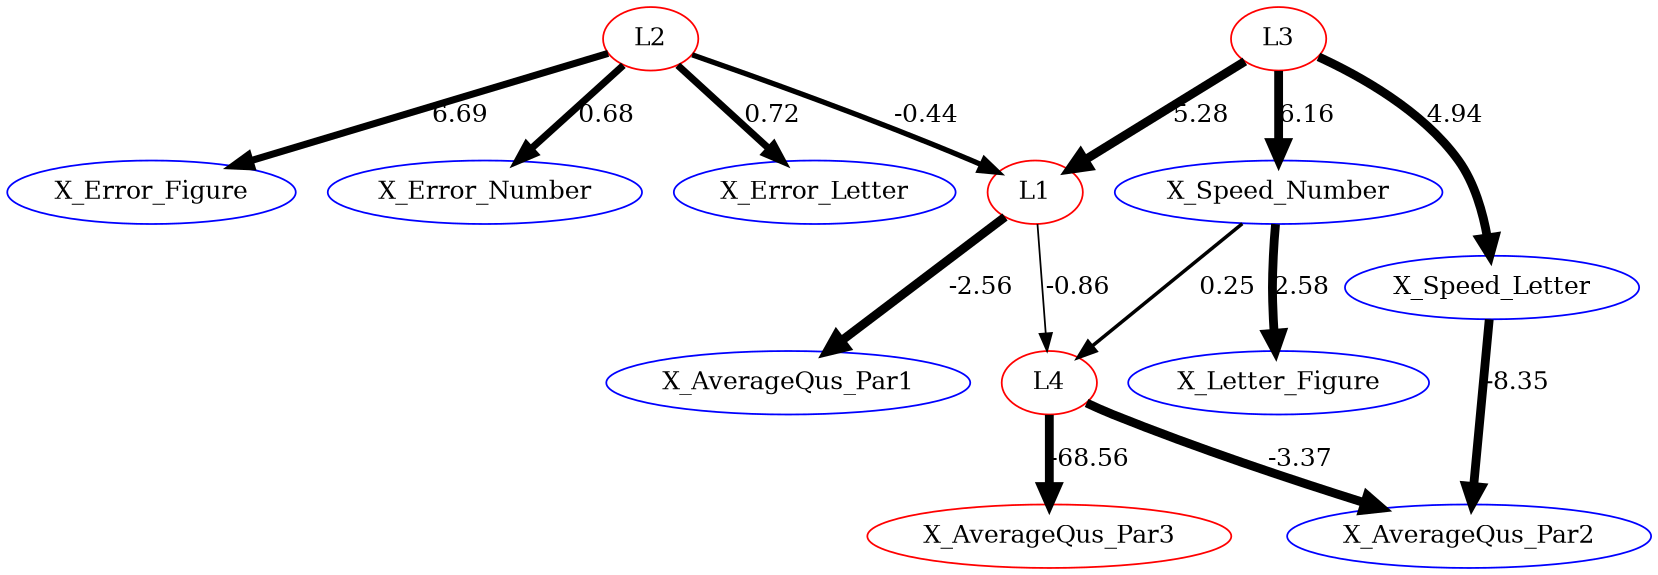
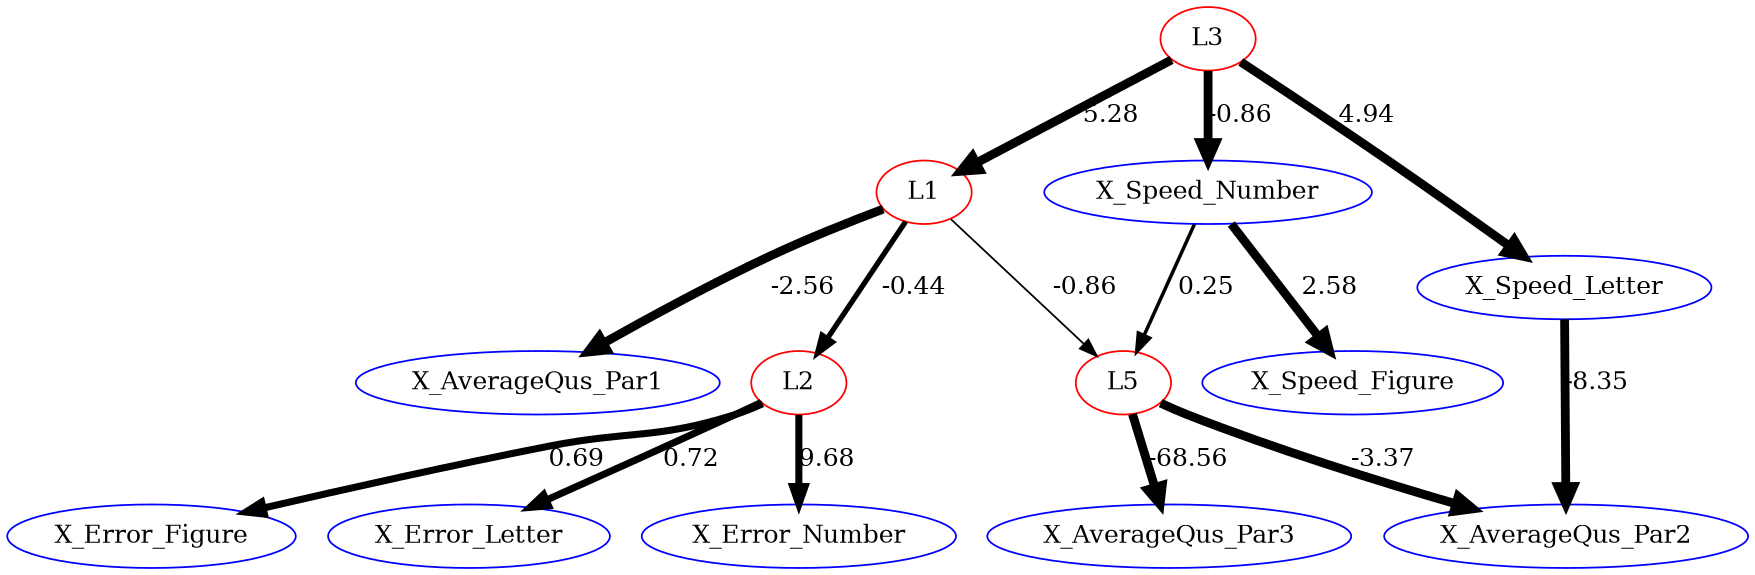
(838, 107) -> (866, 280)
(460, 116) -> (577, 459)
(607, 116) -> (827, 459)
(1307, 116) -> (1241, 116)
(1049, 383) -> (1123, 383)
(1279, 383) -> (1353, 383)
(1049, 536) -> (1169, 536)
